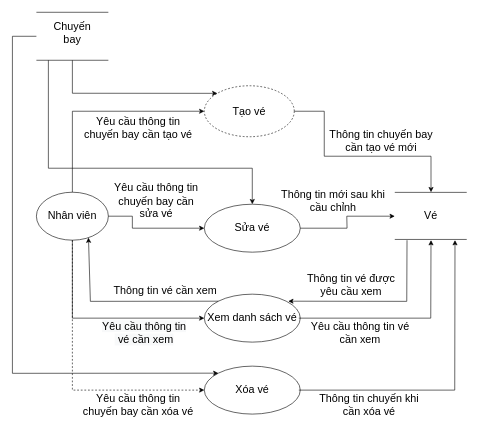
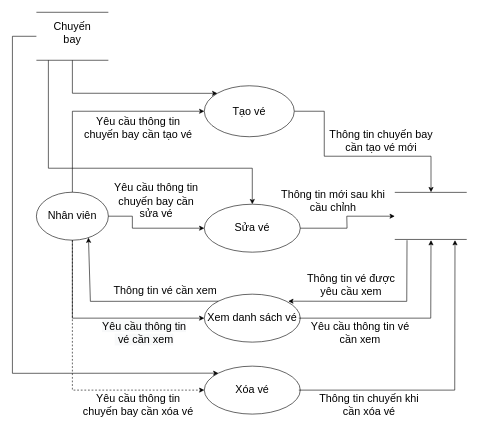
(249, 111) -> (249, 111)
(431, 216) -> none
